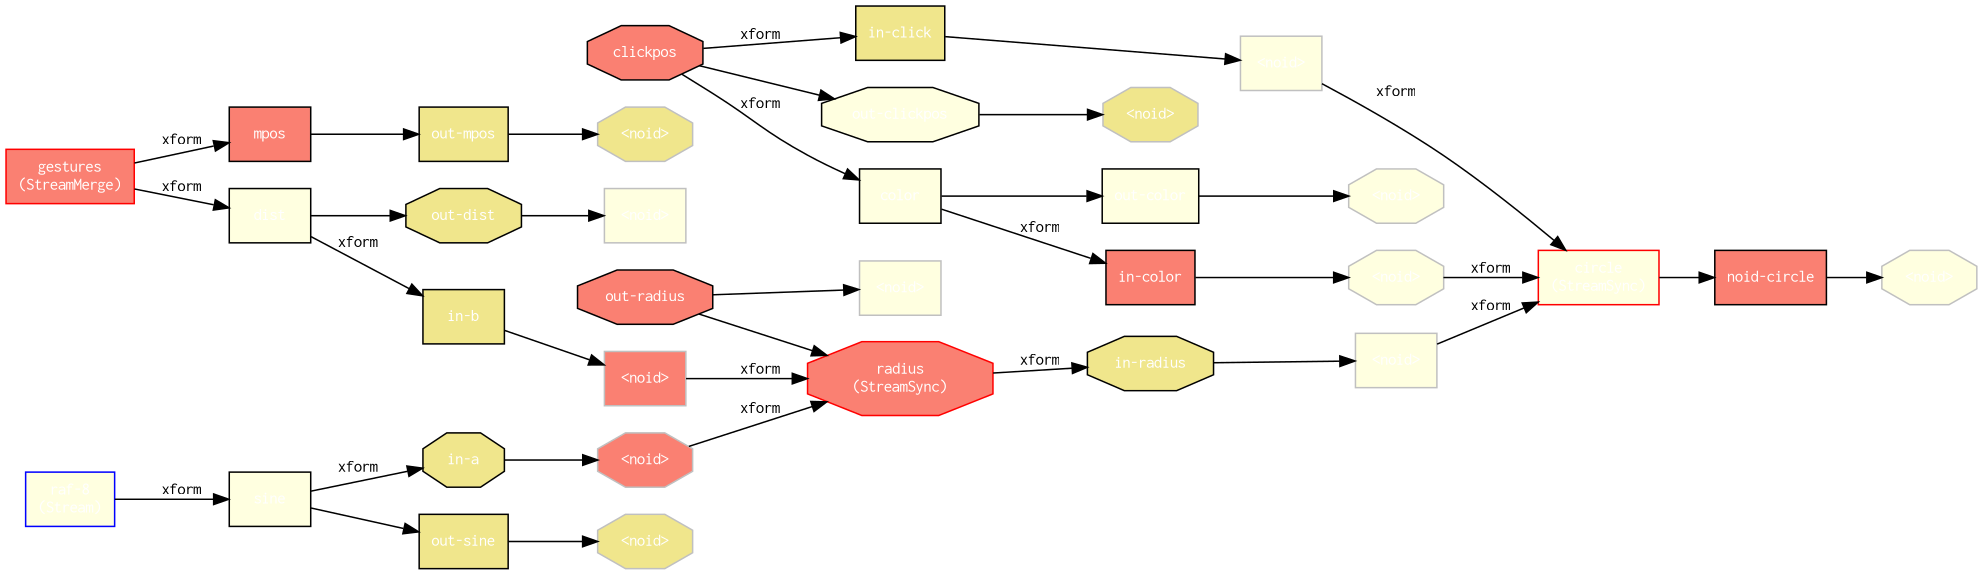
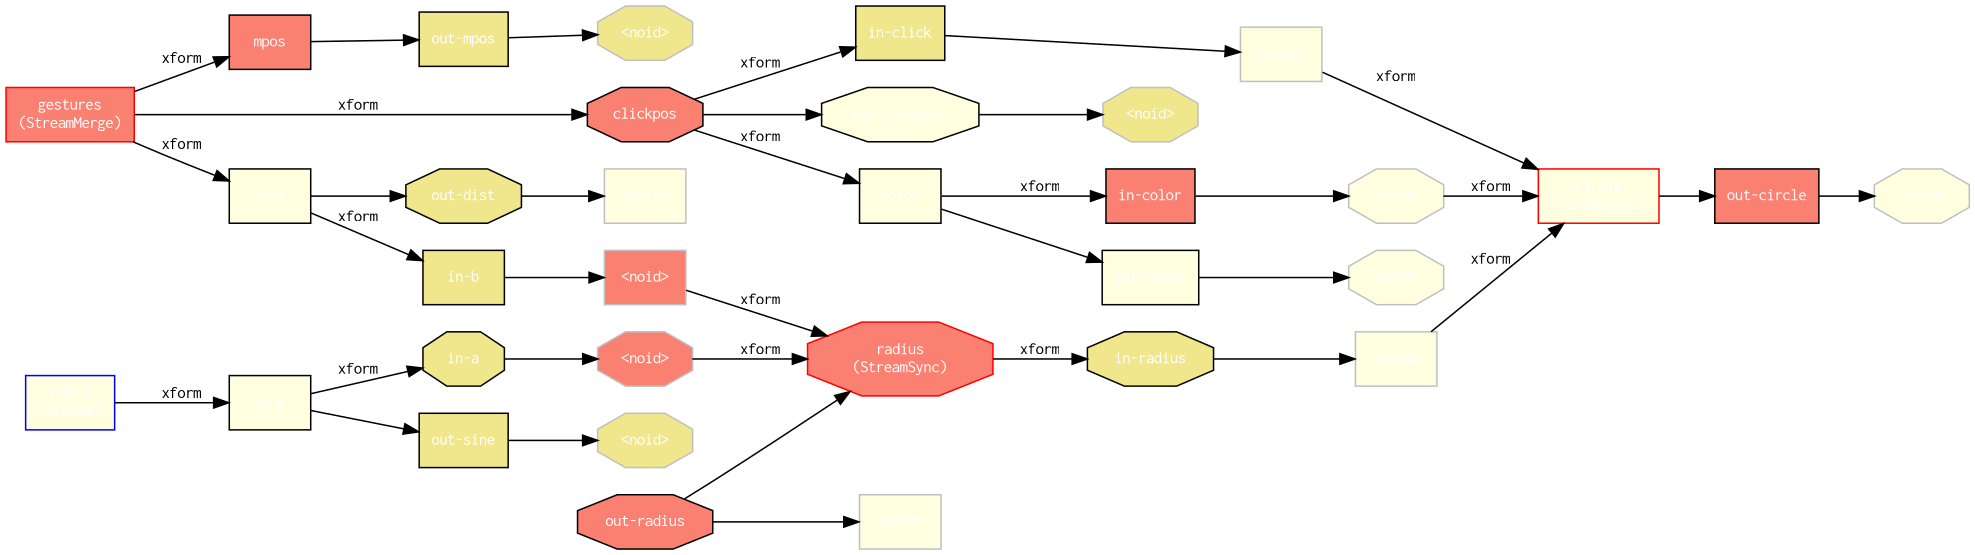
none -> (353, 115)
(1771, 278) -> (1767, 196)
